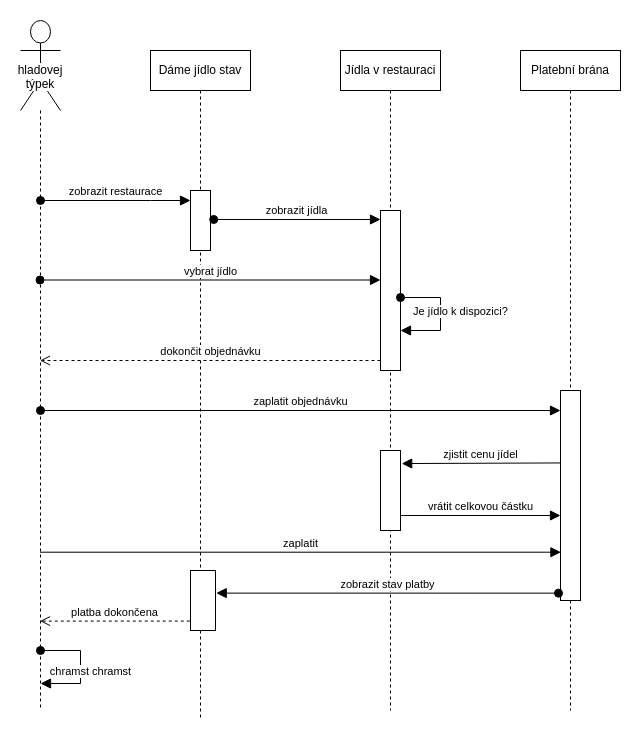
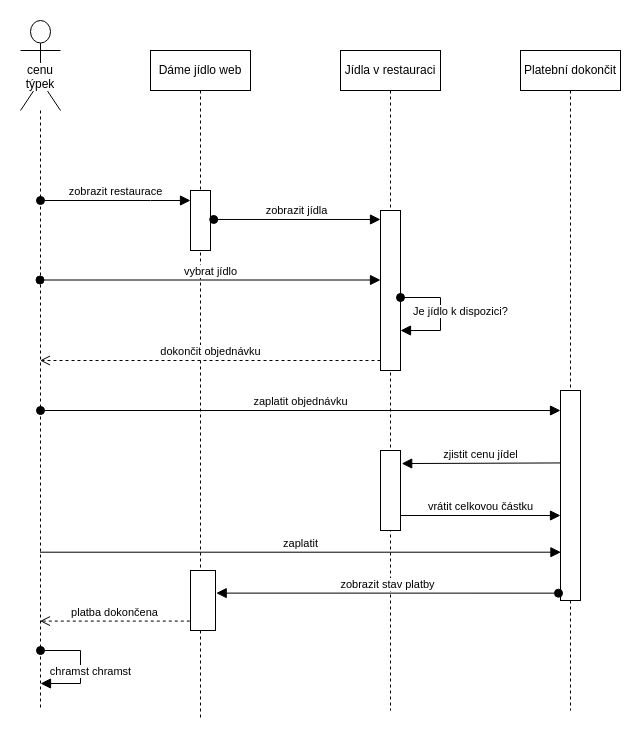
(201, 71) -> (201, 71)
(571, 71) -> (571, 71)
(41, 85) -> (41, 78)
